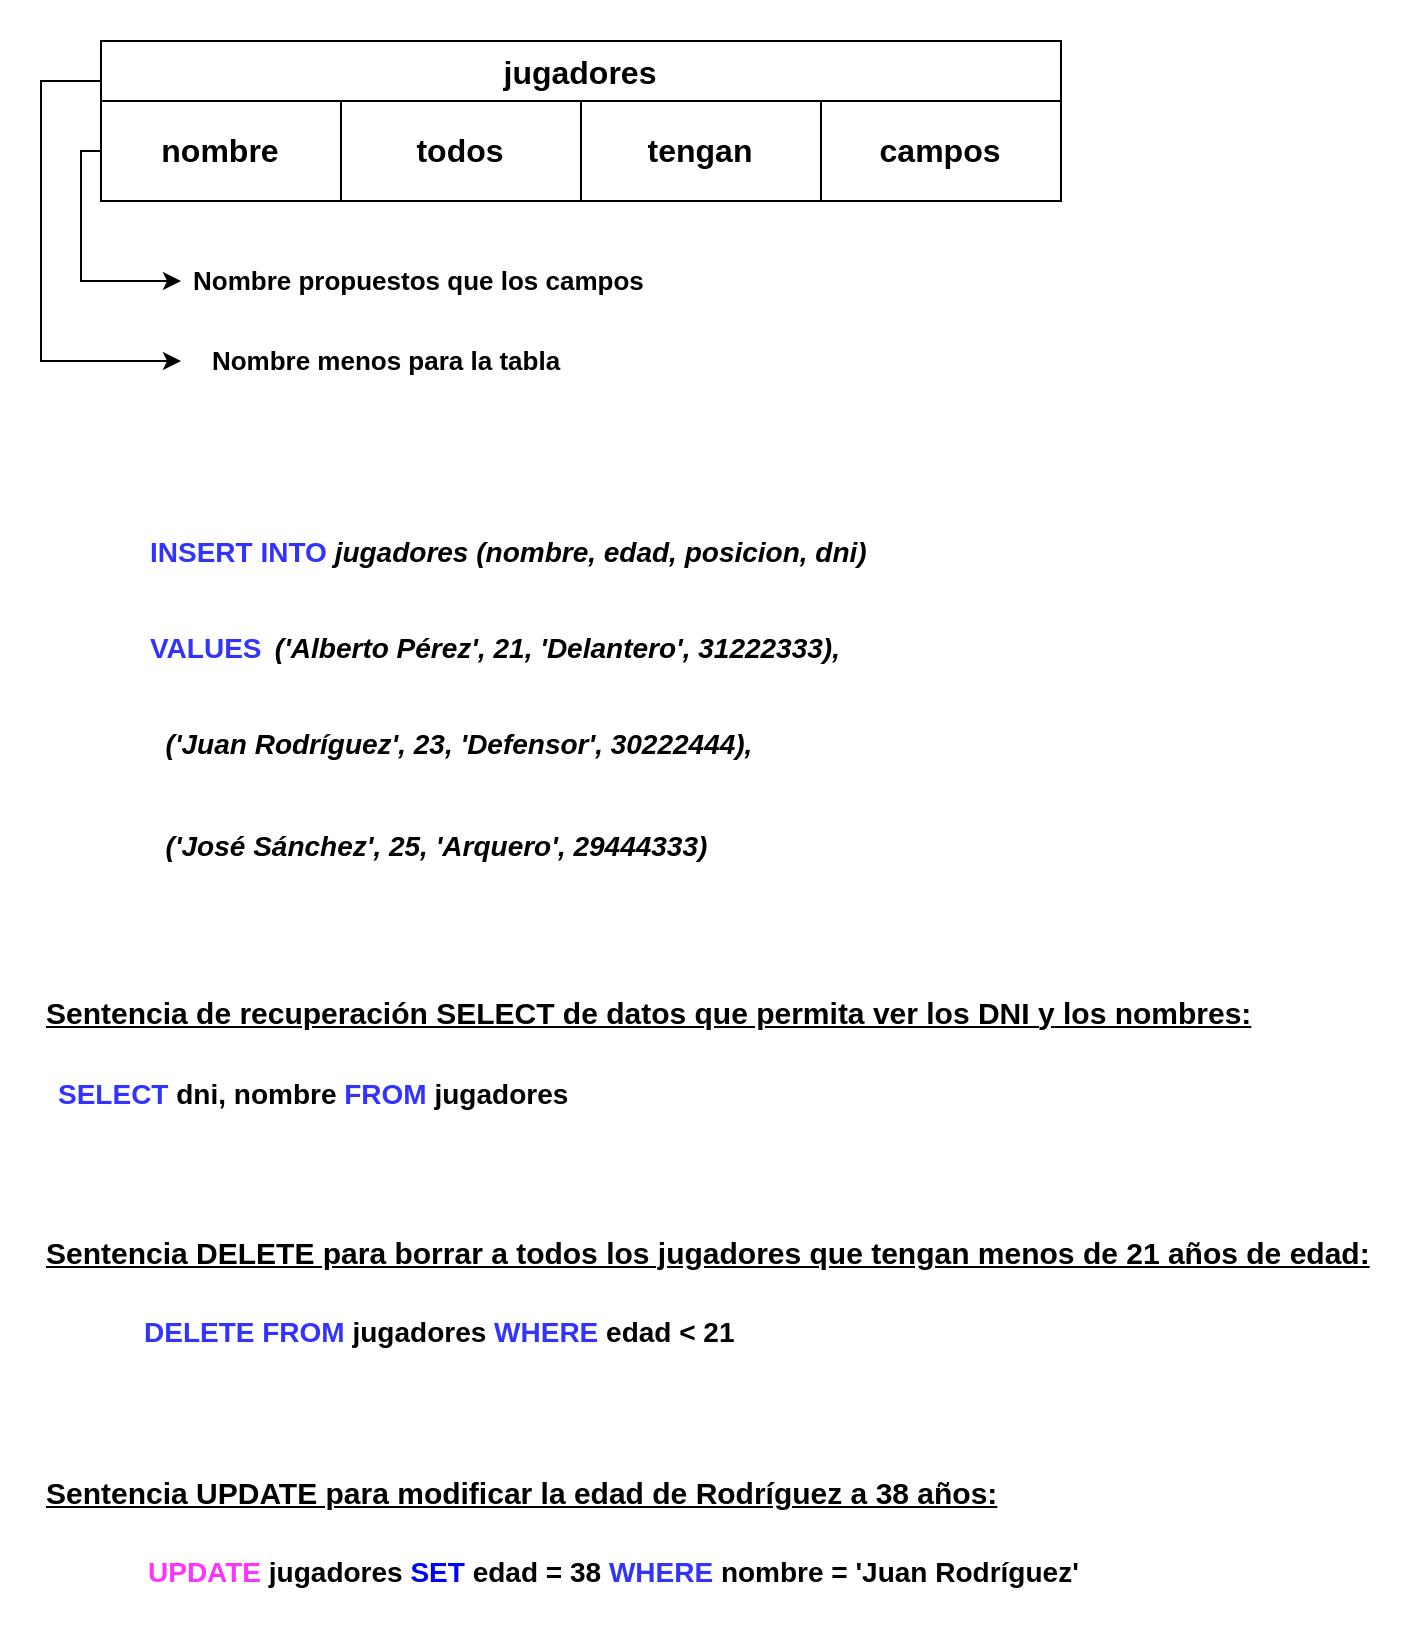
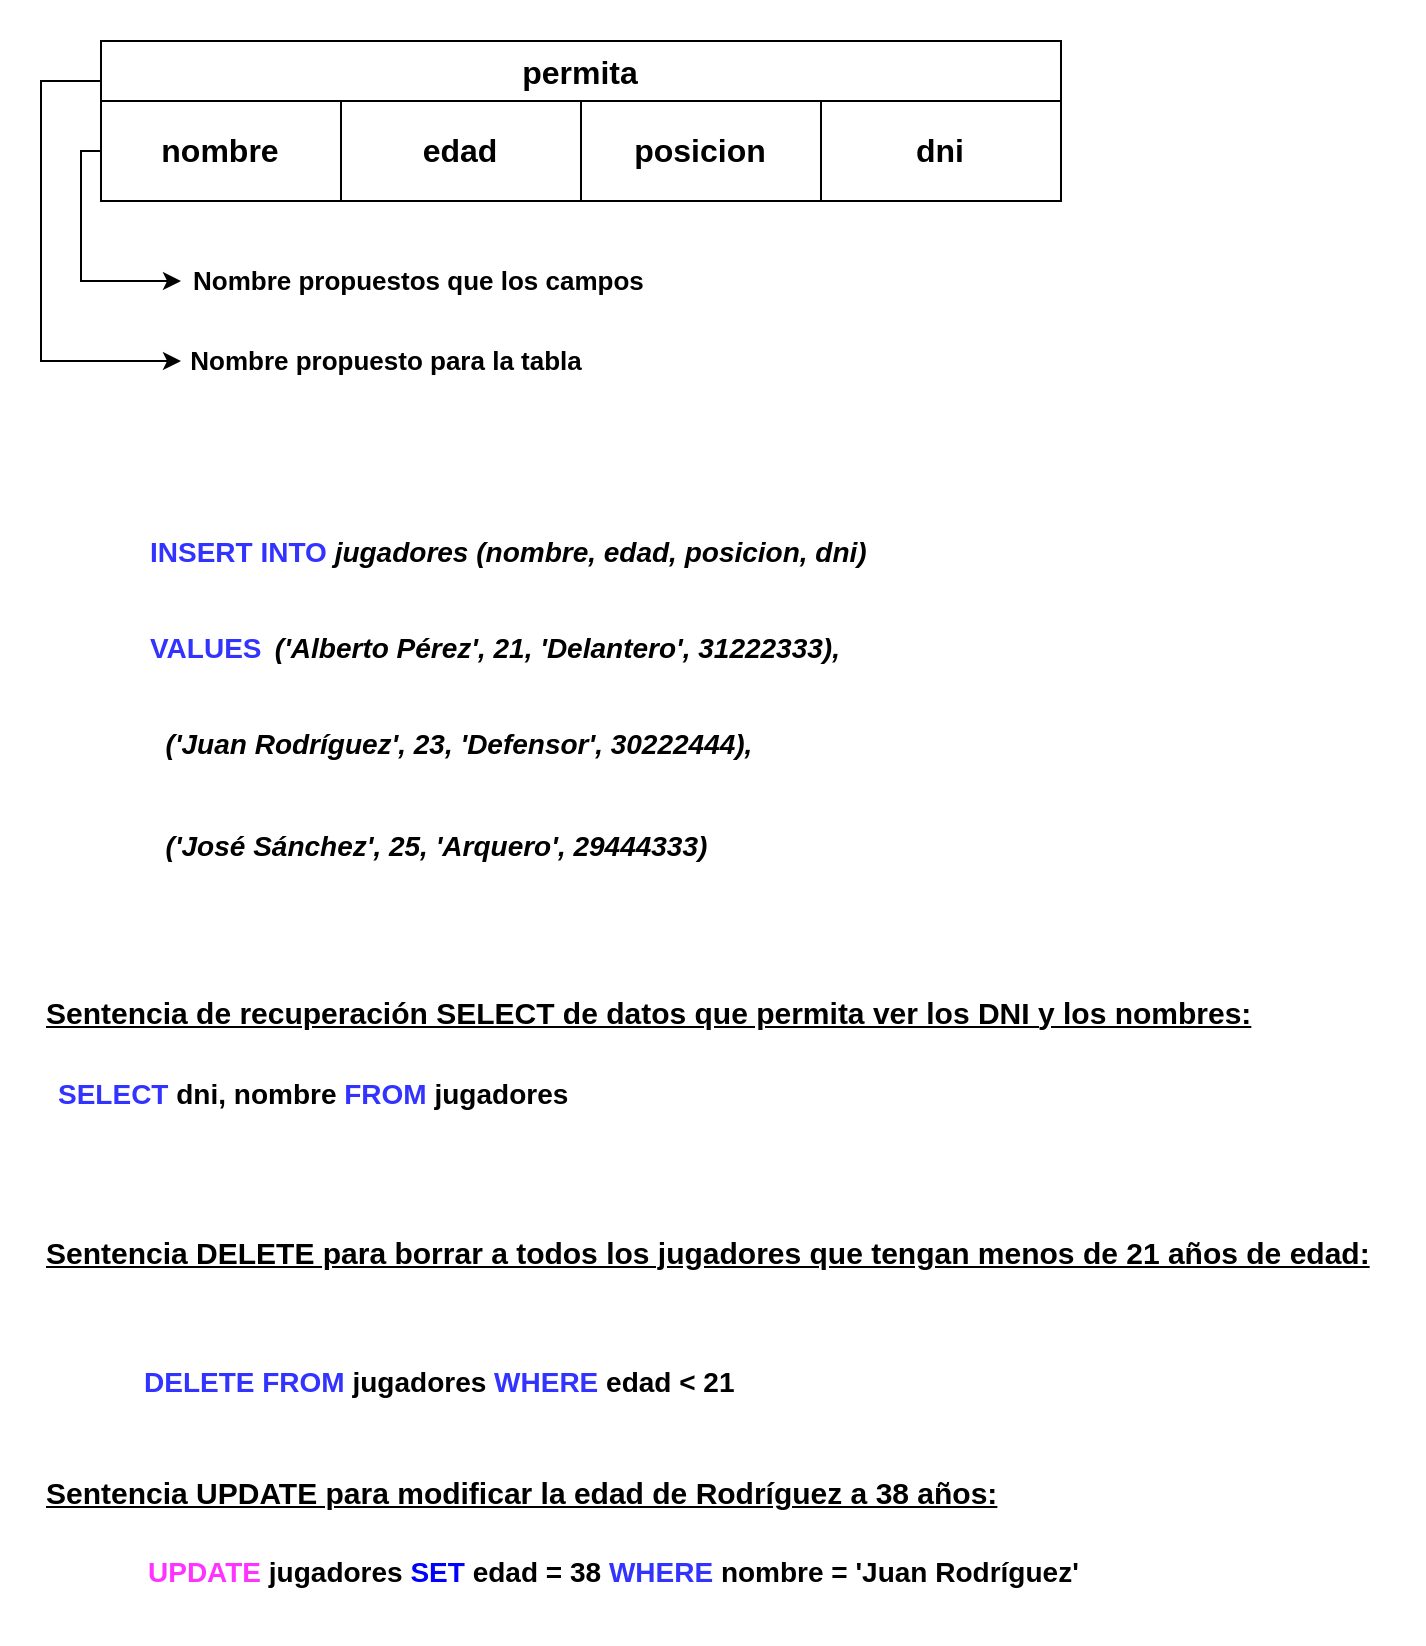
(580, 73) -> (580, 73)
(461, 151) -> (461, 151)
(701, 151) -> (701, 151)
(941, 151) -> (941, 151)
(387, 361) -> (387, 361)
(462, 1333) -> (462, 1383)
